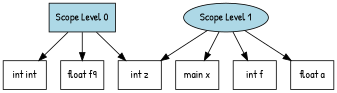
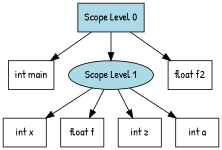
(108, 44) -> (111, 42)
(25, 75) -> (31, 75)
(82, 75) -> (190, 75)
(197, 75) -> (25, 133)
(255, 75) -> (82, 133)
(312, 75) -> (197, 133)
